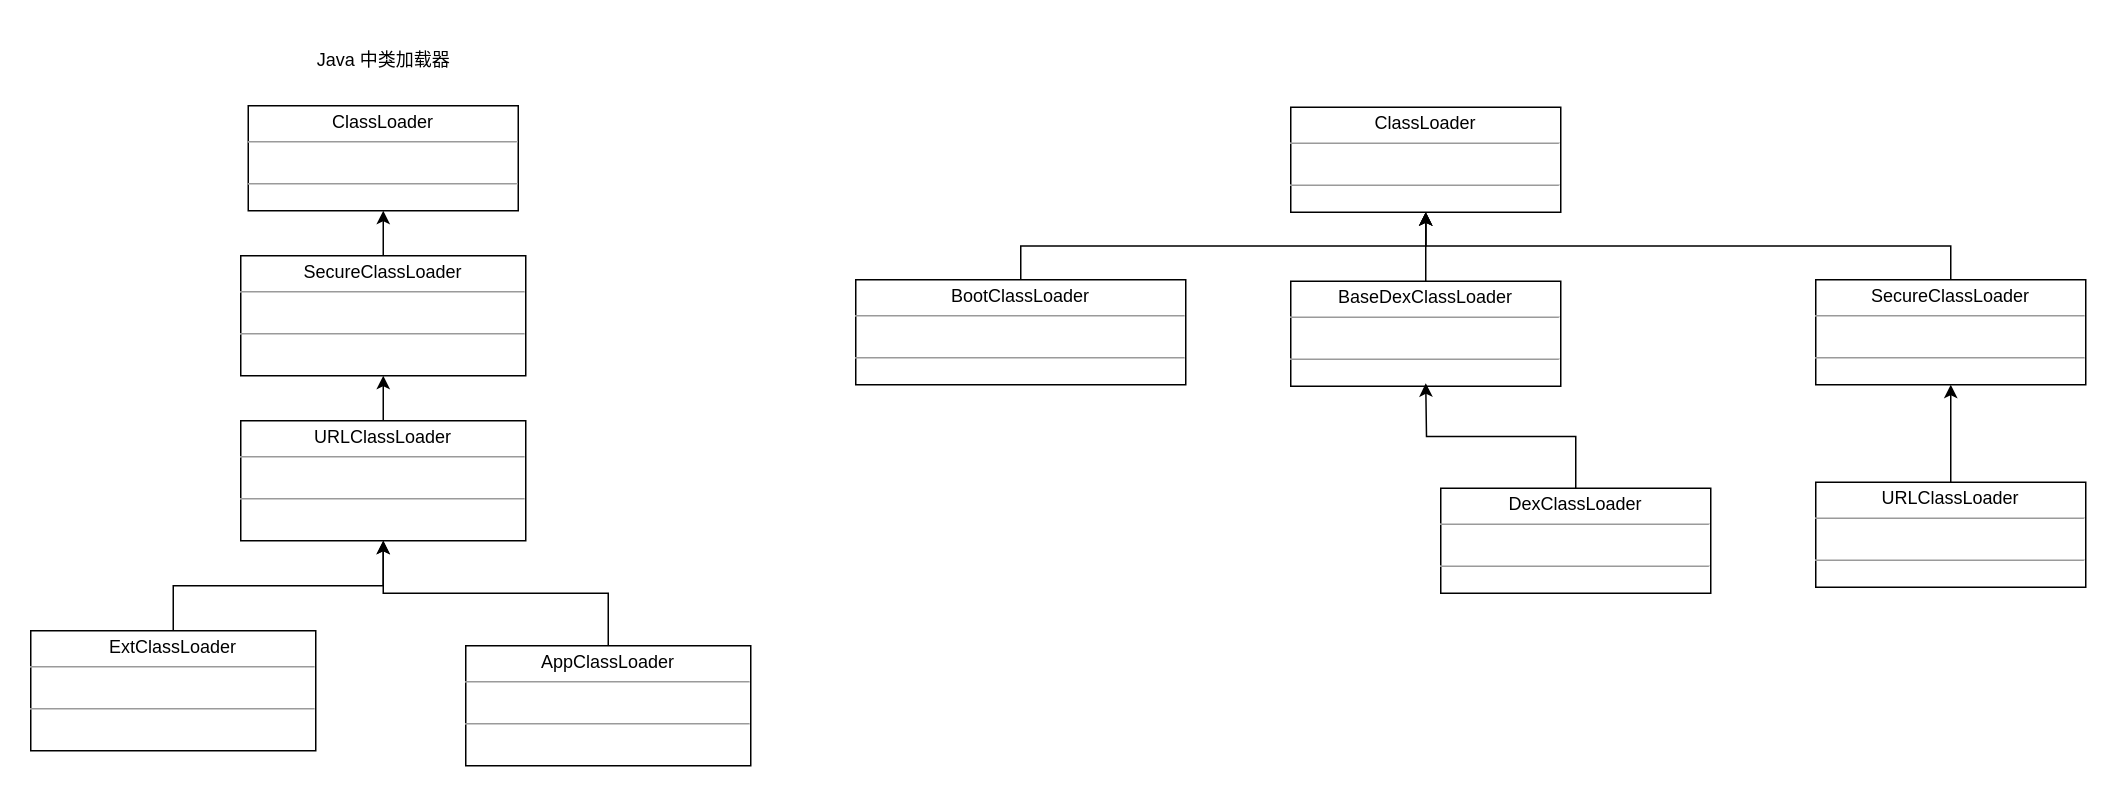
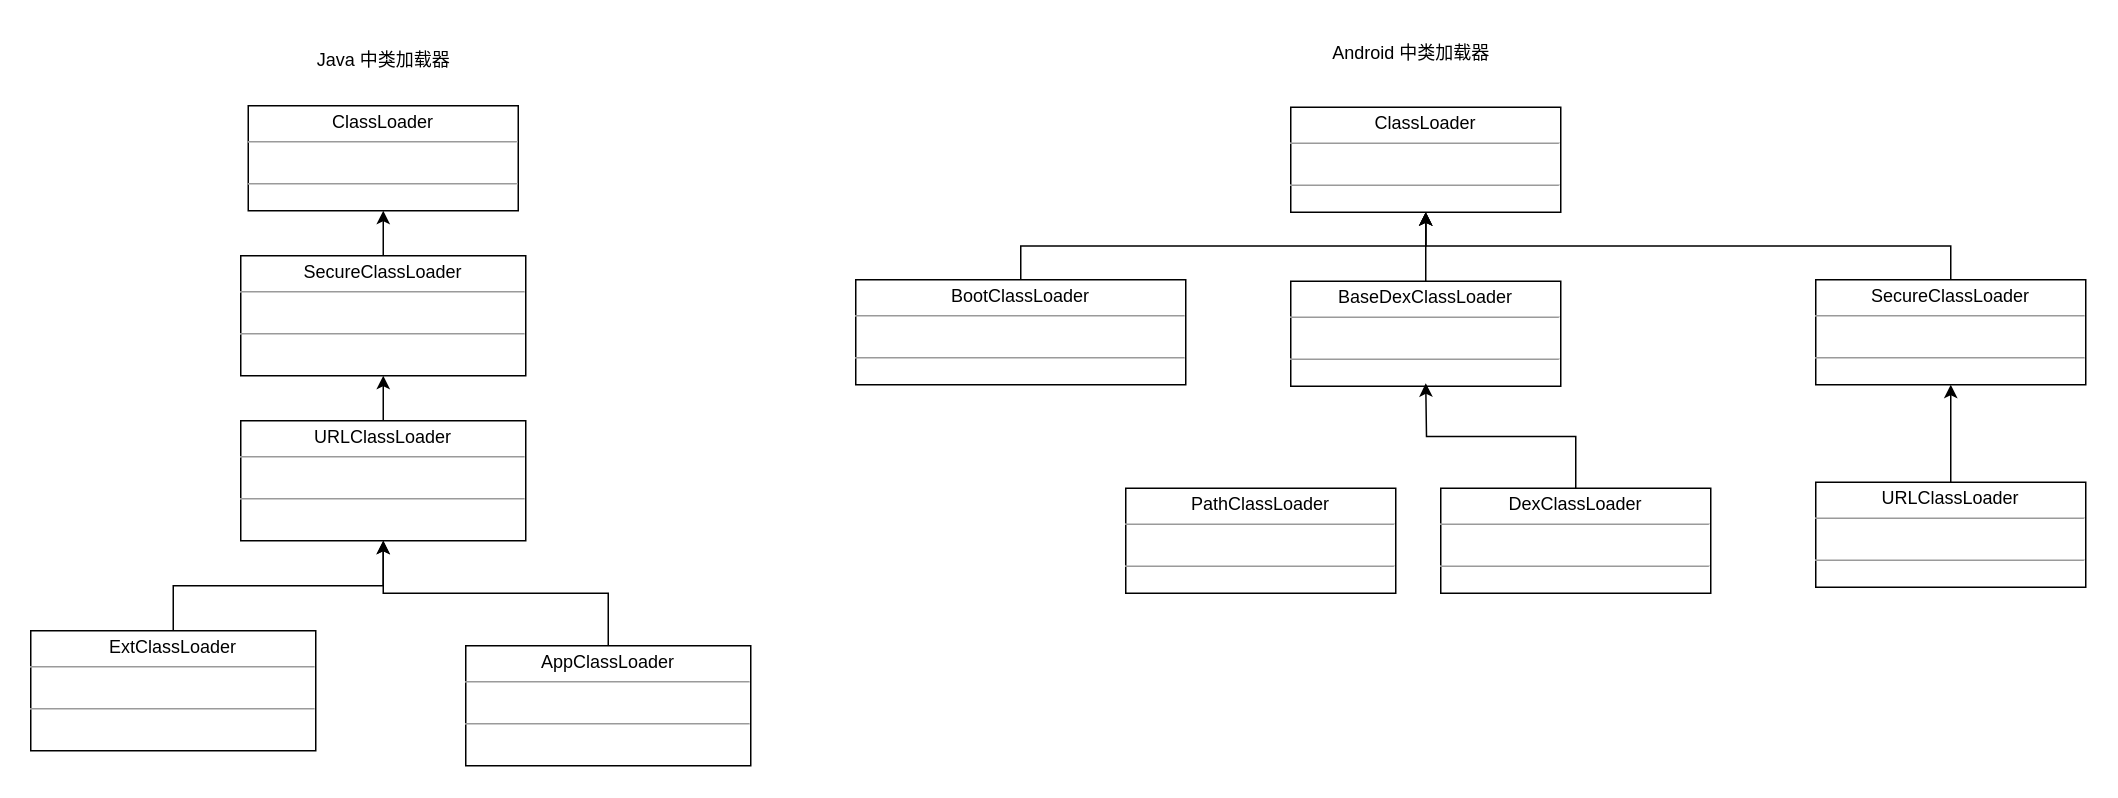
none -> (1411, 53)
none -> (1261, 541)
